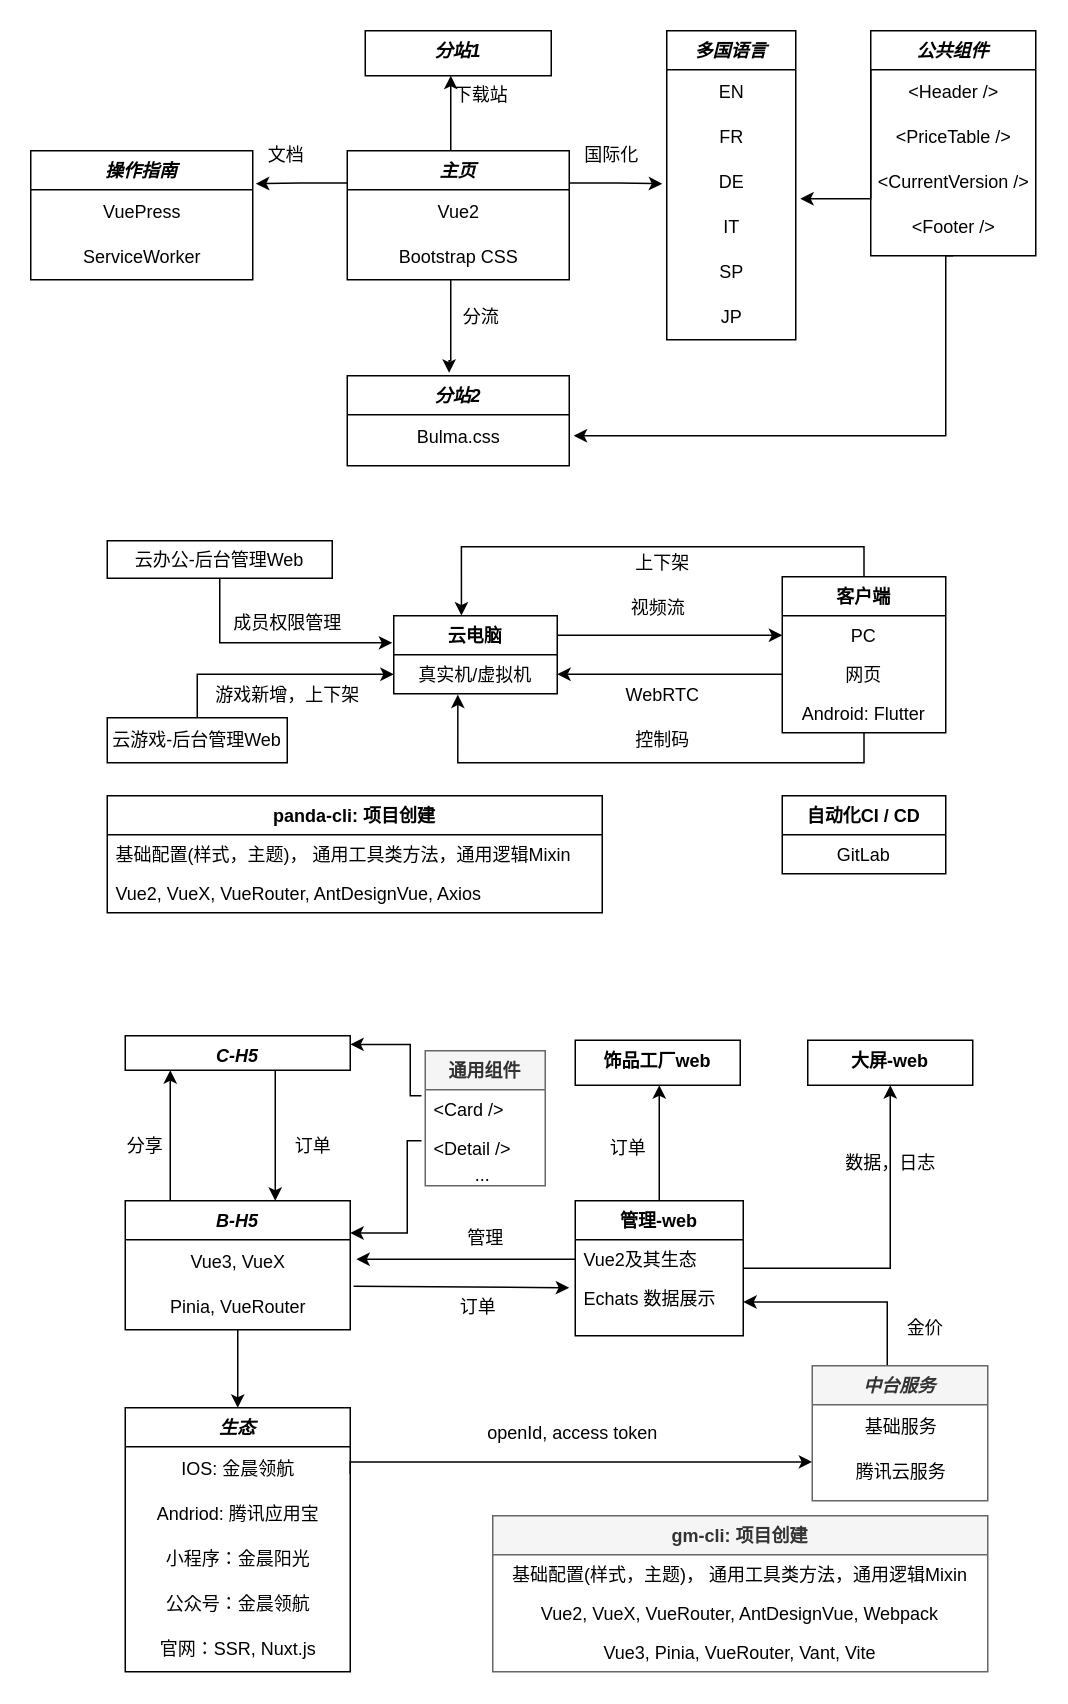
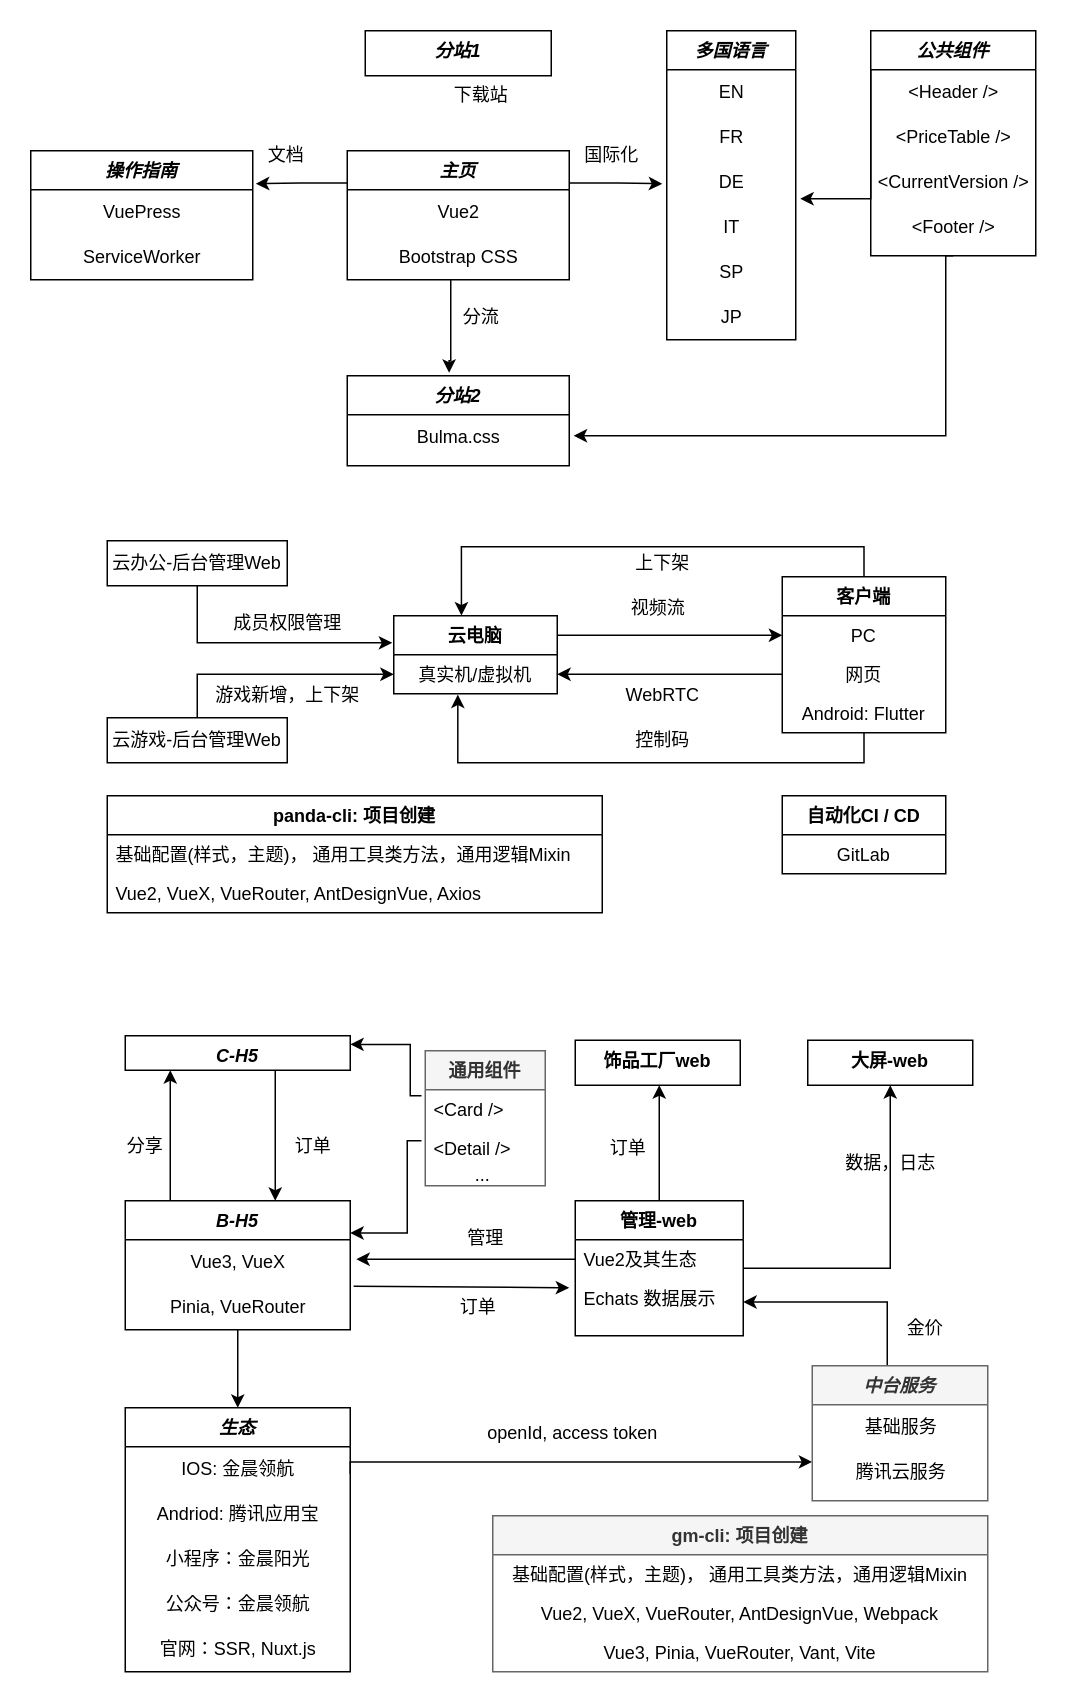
(451, 119) -> none
(220, 560) -> (197, 563)
